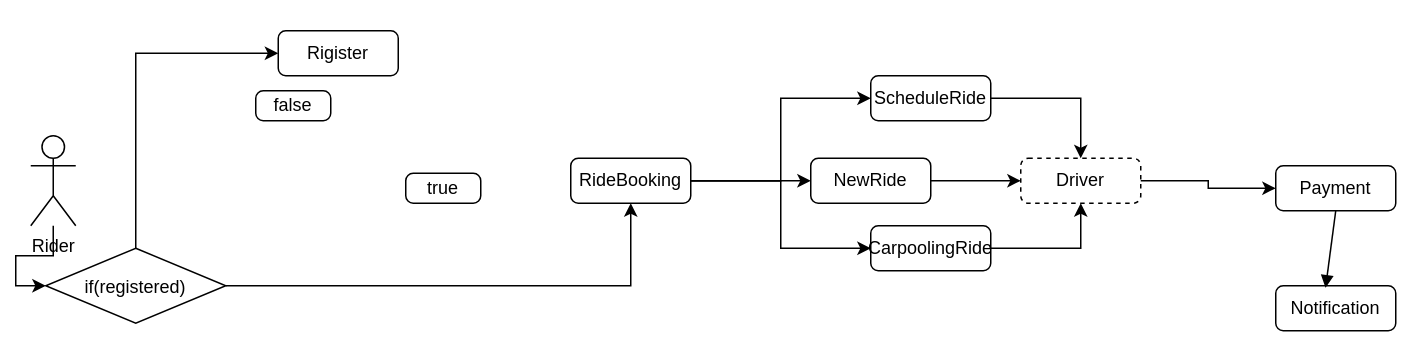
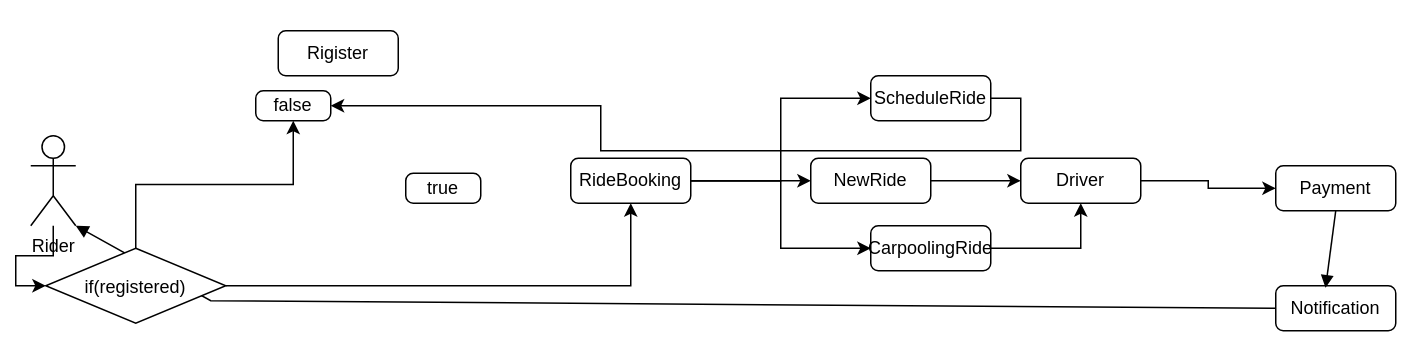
(136, 54) -> (241, 185)
(1074, 98) -> (686, 151)
(1081, 181) -> (1081, 181)
none -> (738, 304)
